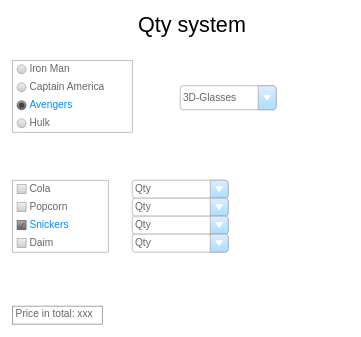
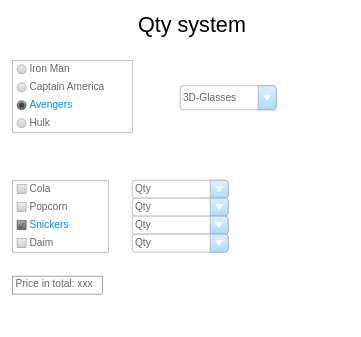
(57, 315) -> (57, 285)
